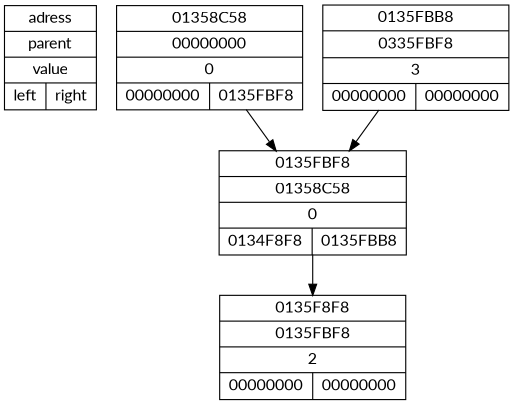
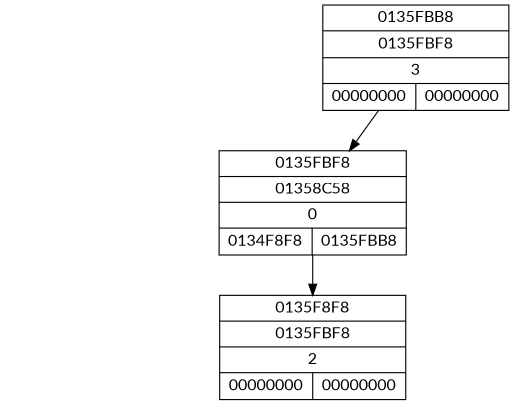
(416, 44) -> (416, 44)
(50, 58) -> none
(210, 58) -> none
